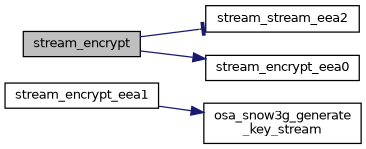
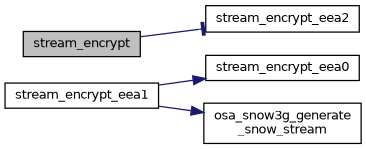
(282, 19) -> (282, 19)
(167, 54) -> (176, 83)
(282, 123) -> (282, 123)
